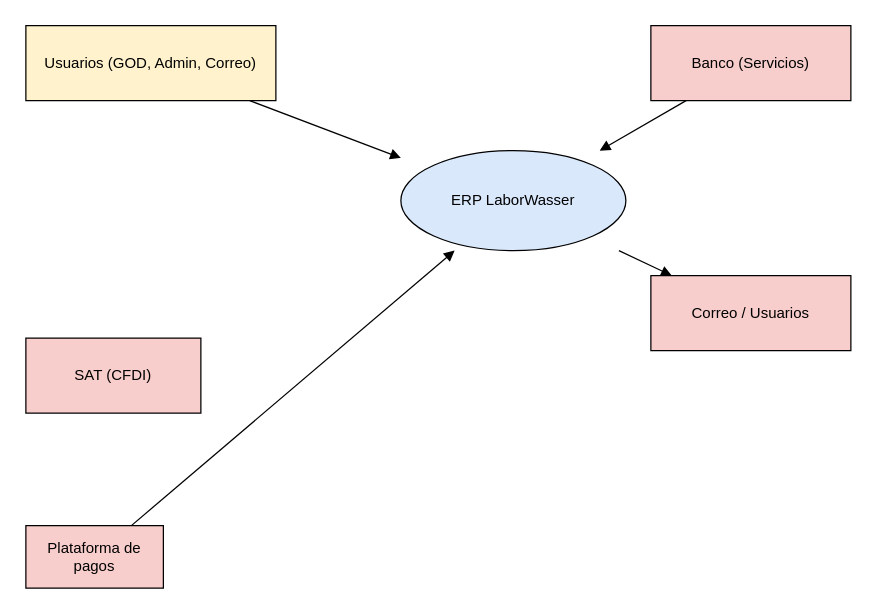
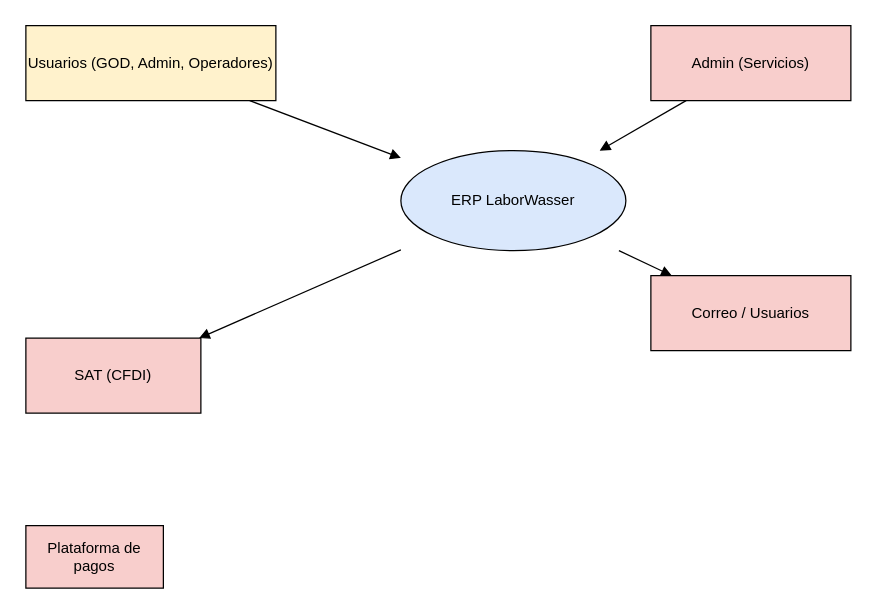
(151, 63) -> (151, 63)
(751, 63) -> (751, 63)
none -> (304, 292)
(289, 391) -> none
